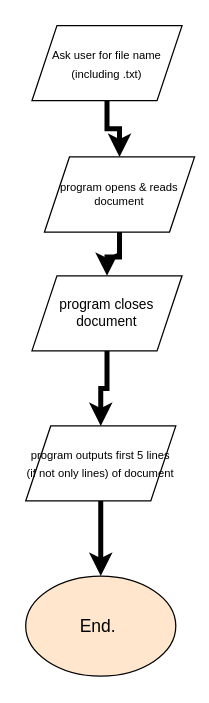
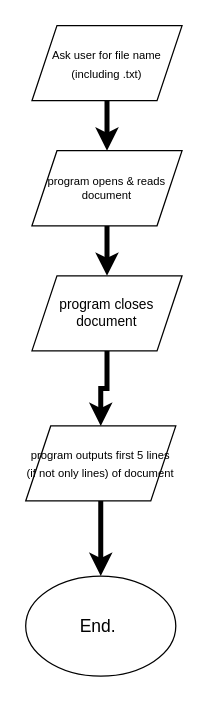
(119, 194) -> (107, 188)
(101, 626) -> (101, 626)
